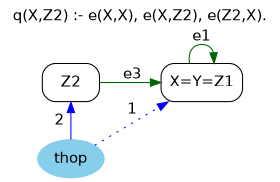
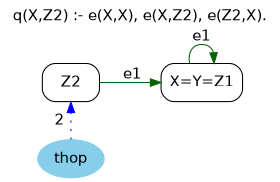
(133, 75) -> (133, 75)
(71, 126) -> (71, 126)
(127, 126) -> none
